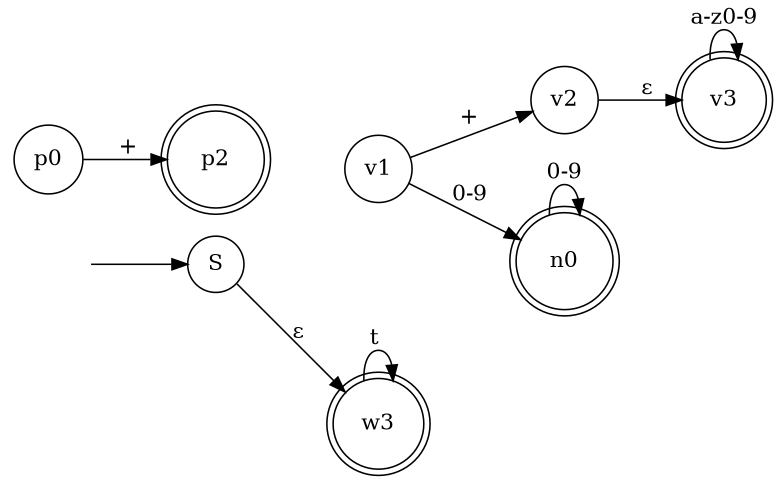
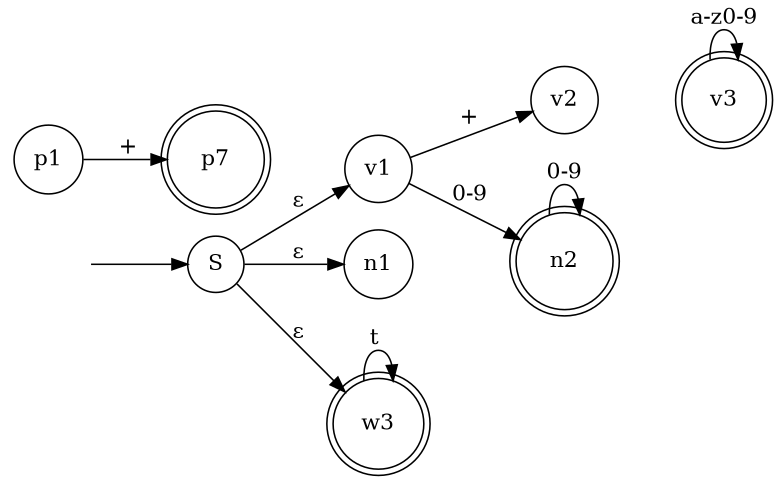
(632, 100) -> none
(48, 160) -> (48, 160)
(216, 160) -> (216, 160)
none -> (288, 222)
(565, 261) -> (565, 261)
none -> (378, 264)
